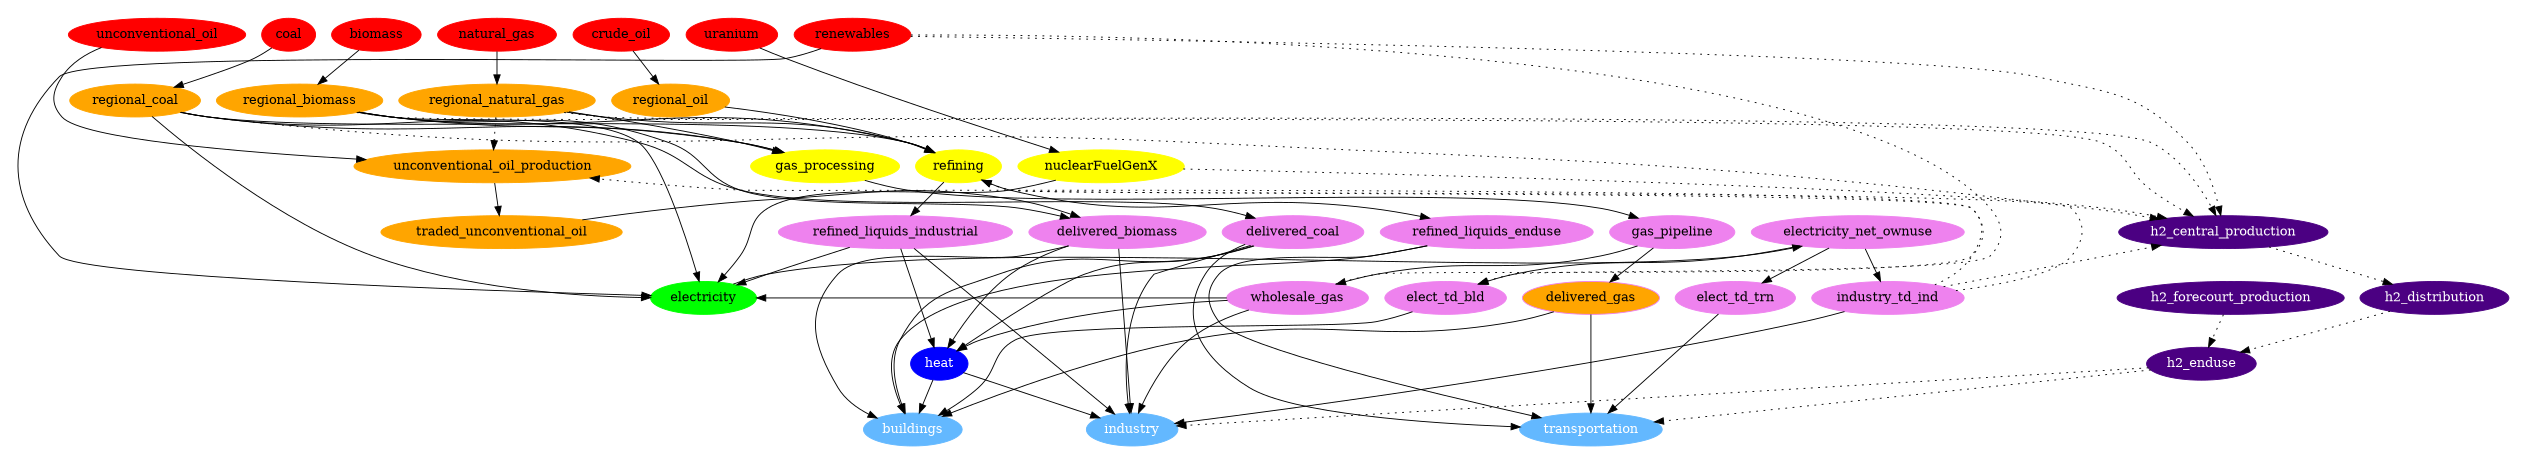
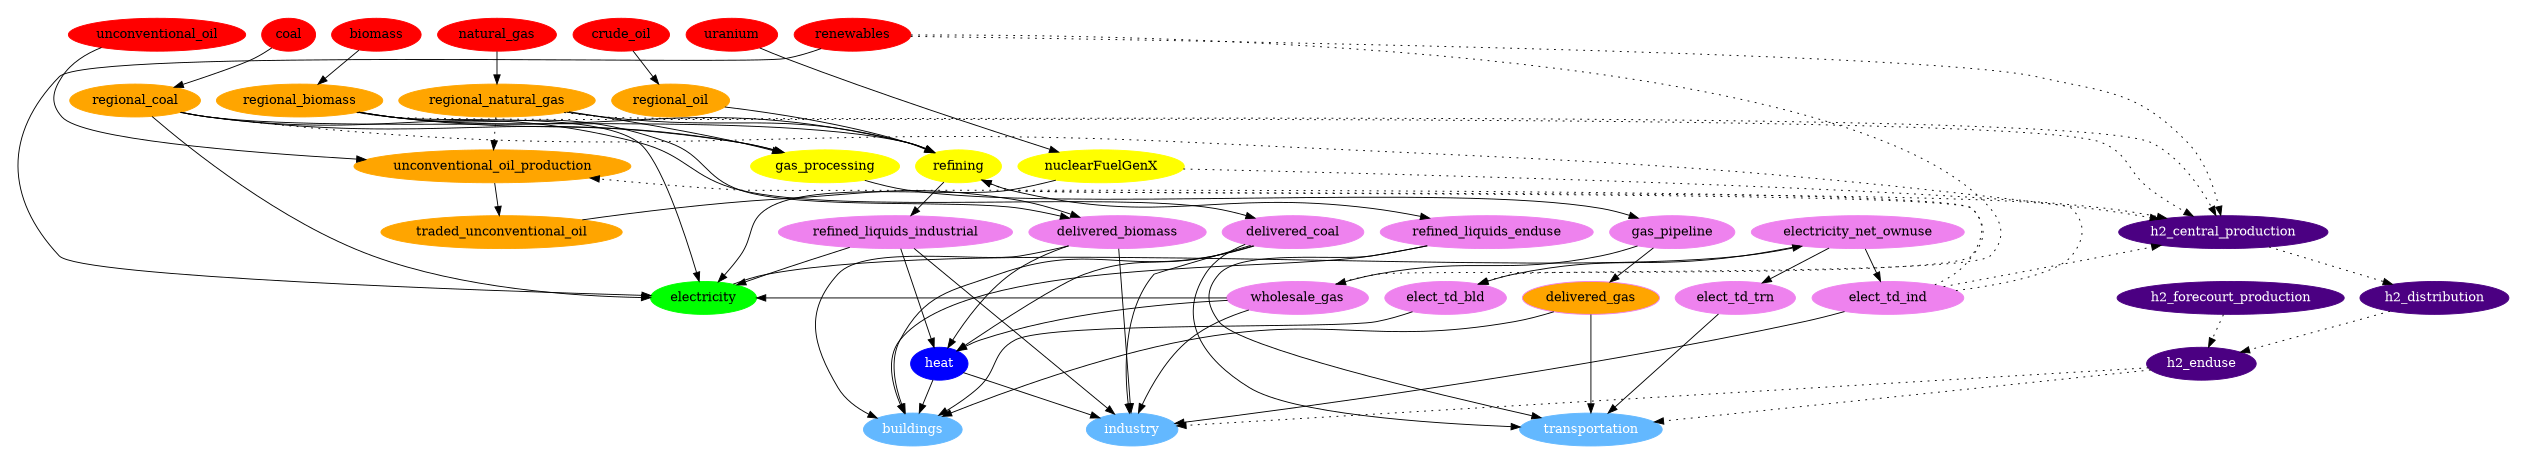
(1888, 298) -> (1888, 298)
